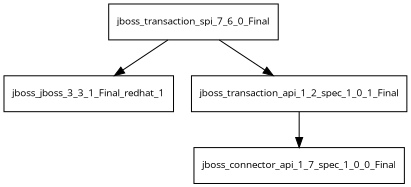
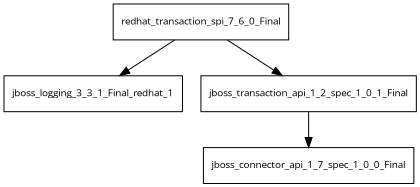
(193, 22) -> (201, 22)
(89, 94) -> (93, 94)
